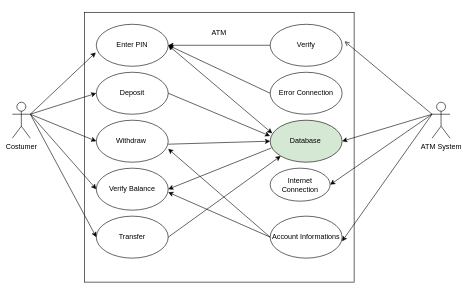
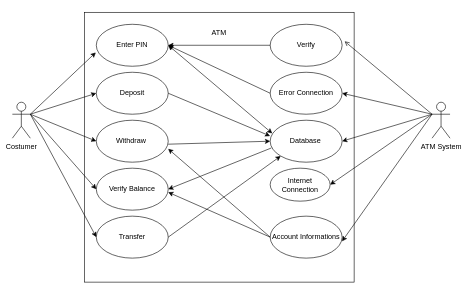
none -> (387, 104)
(306, 141) -> (306, 141)
